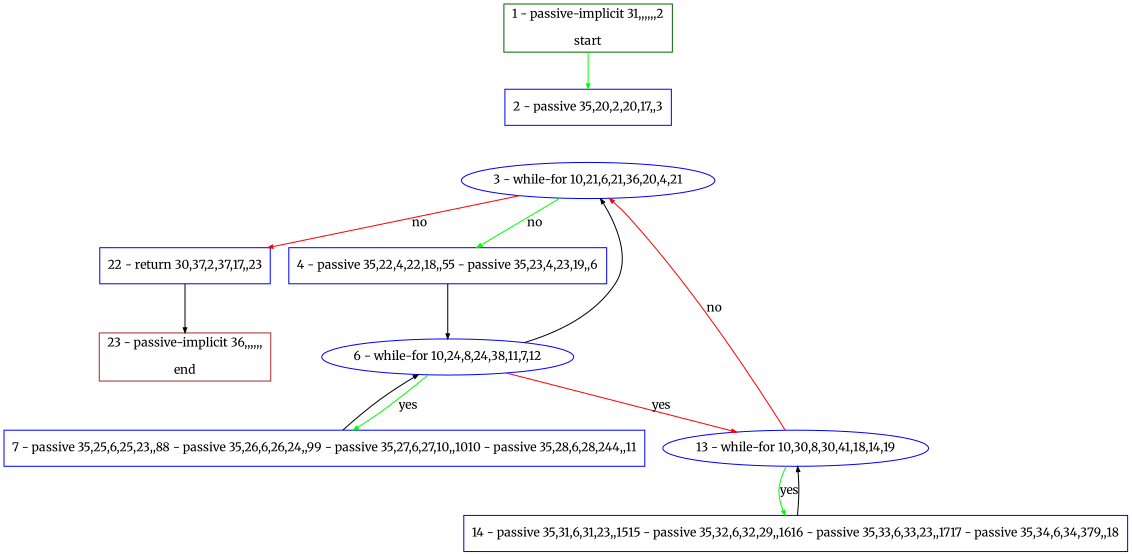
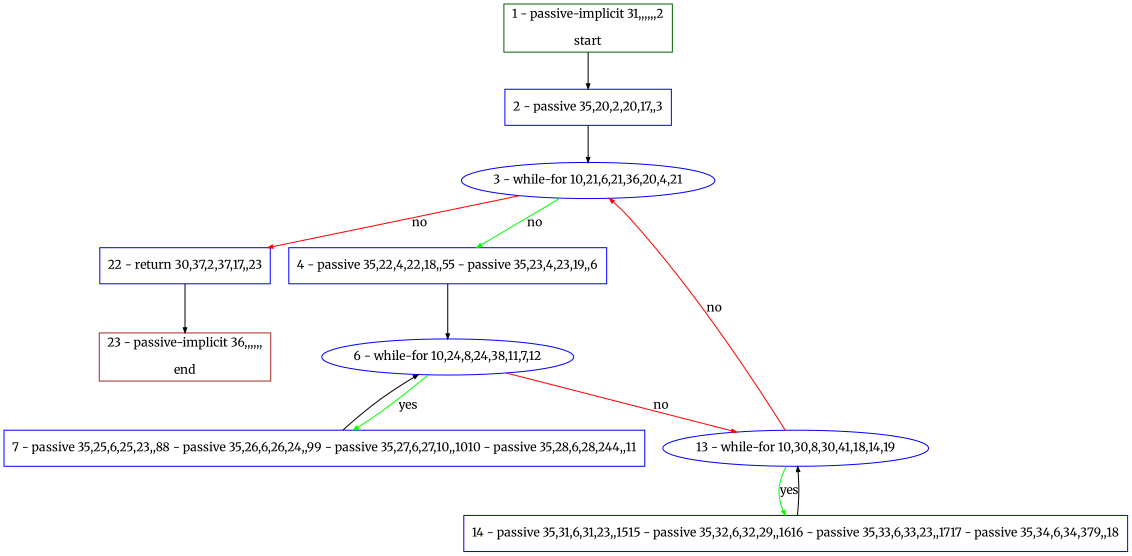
(588, 68) -> (588, 68)
(608, 294) -> (588, 141)
(661, 406) -> (661, 406)
